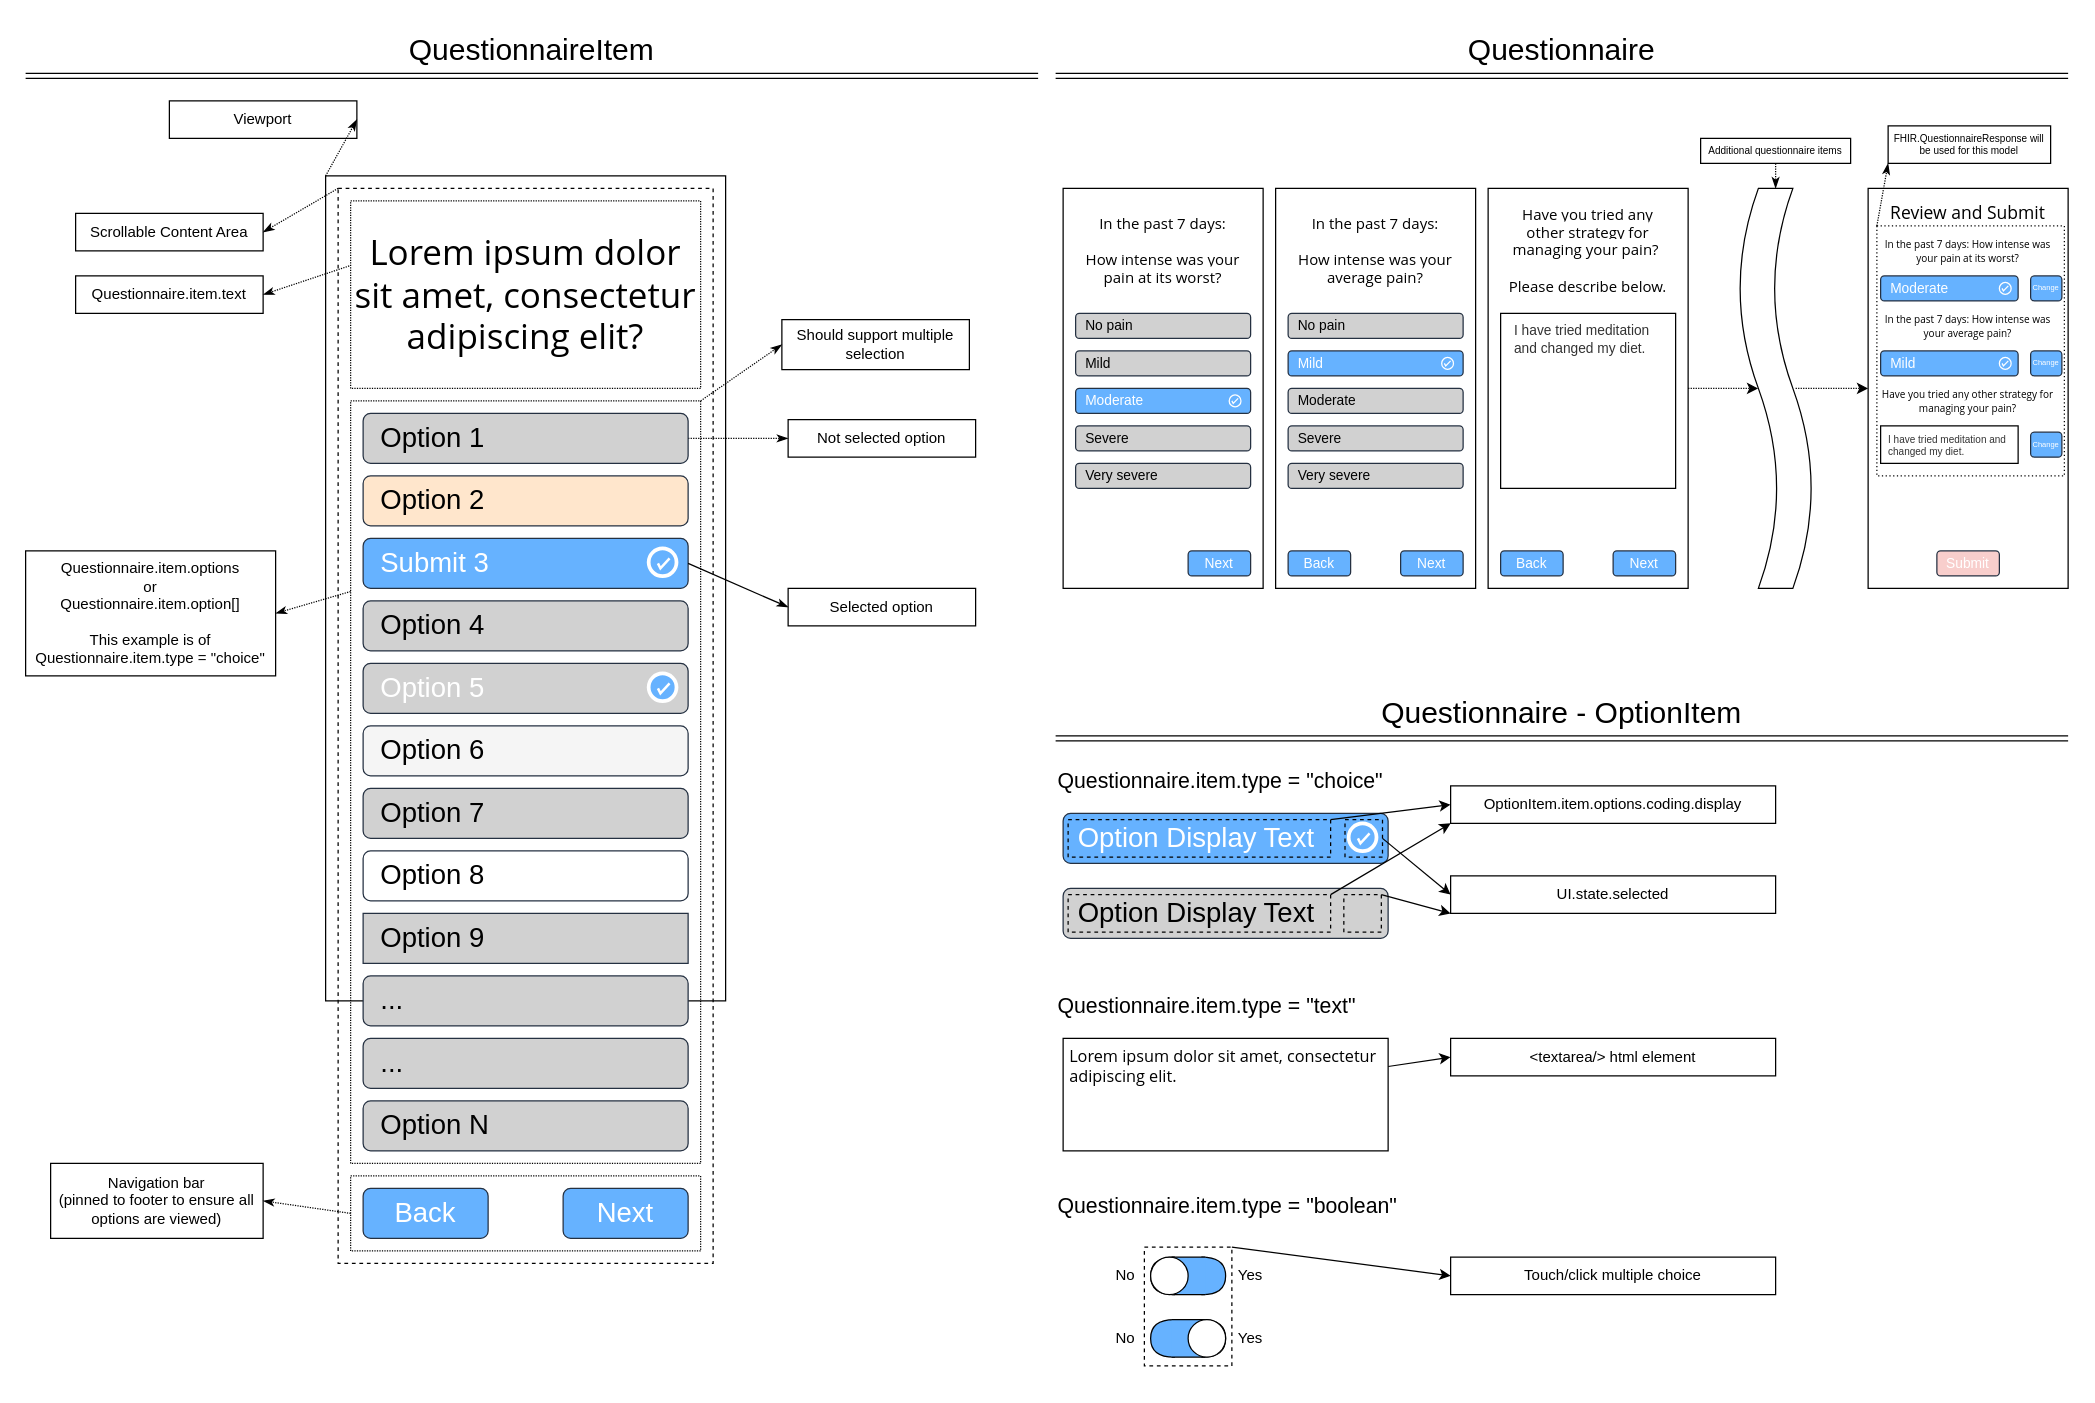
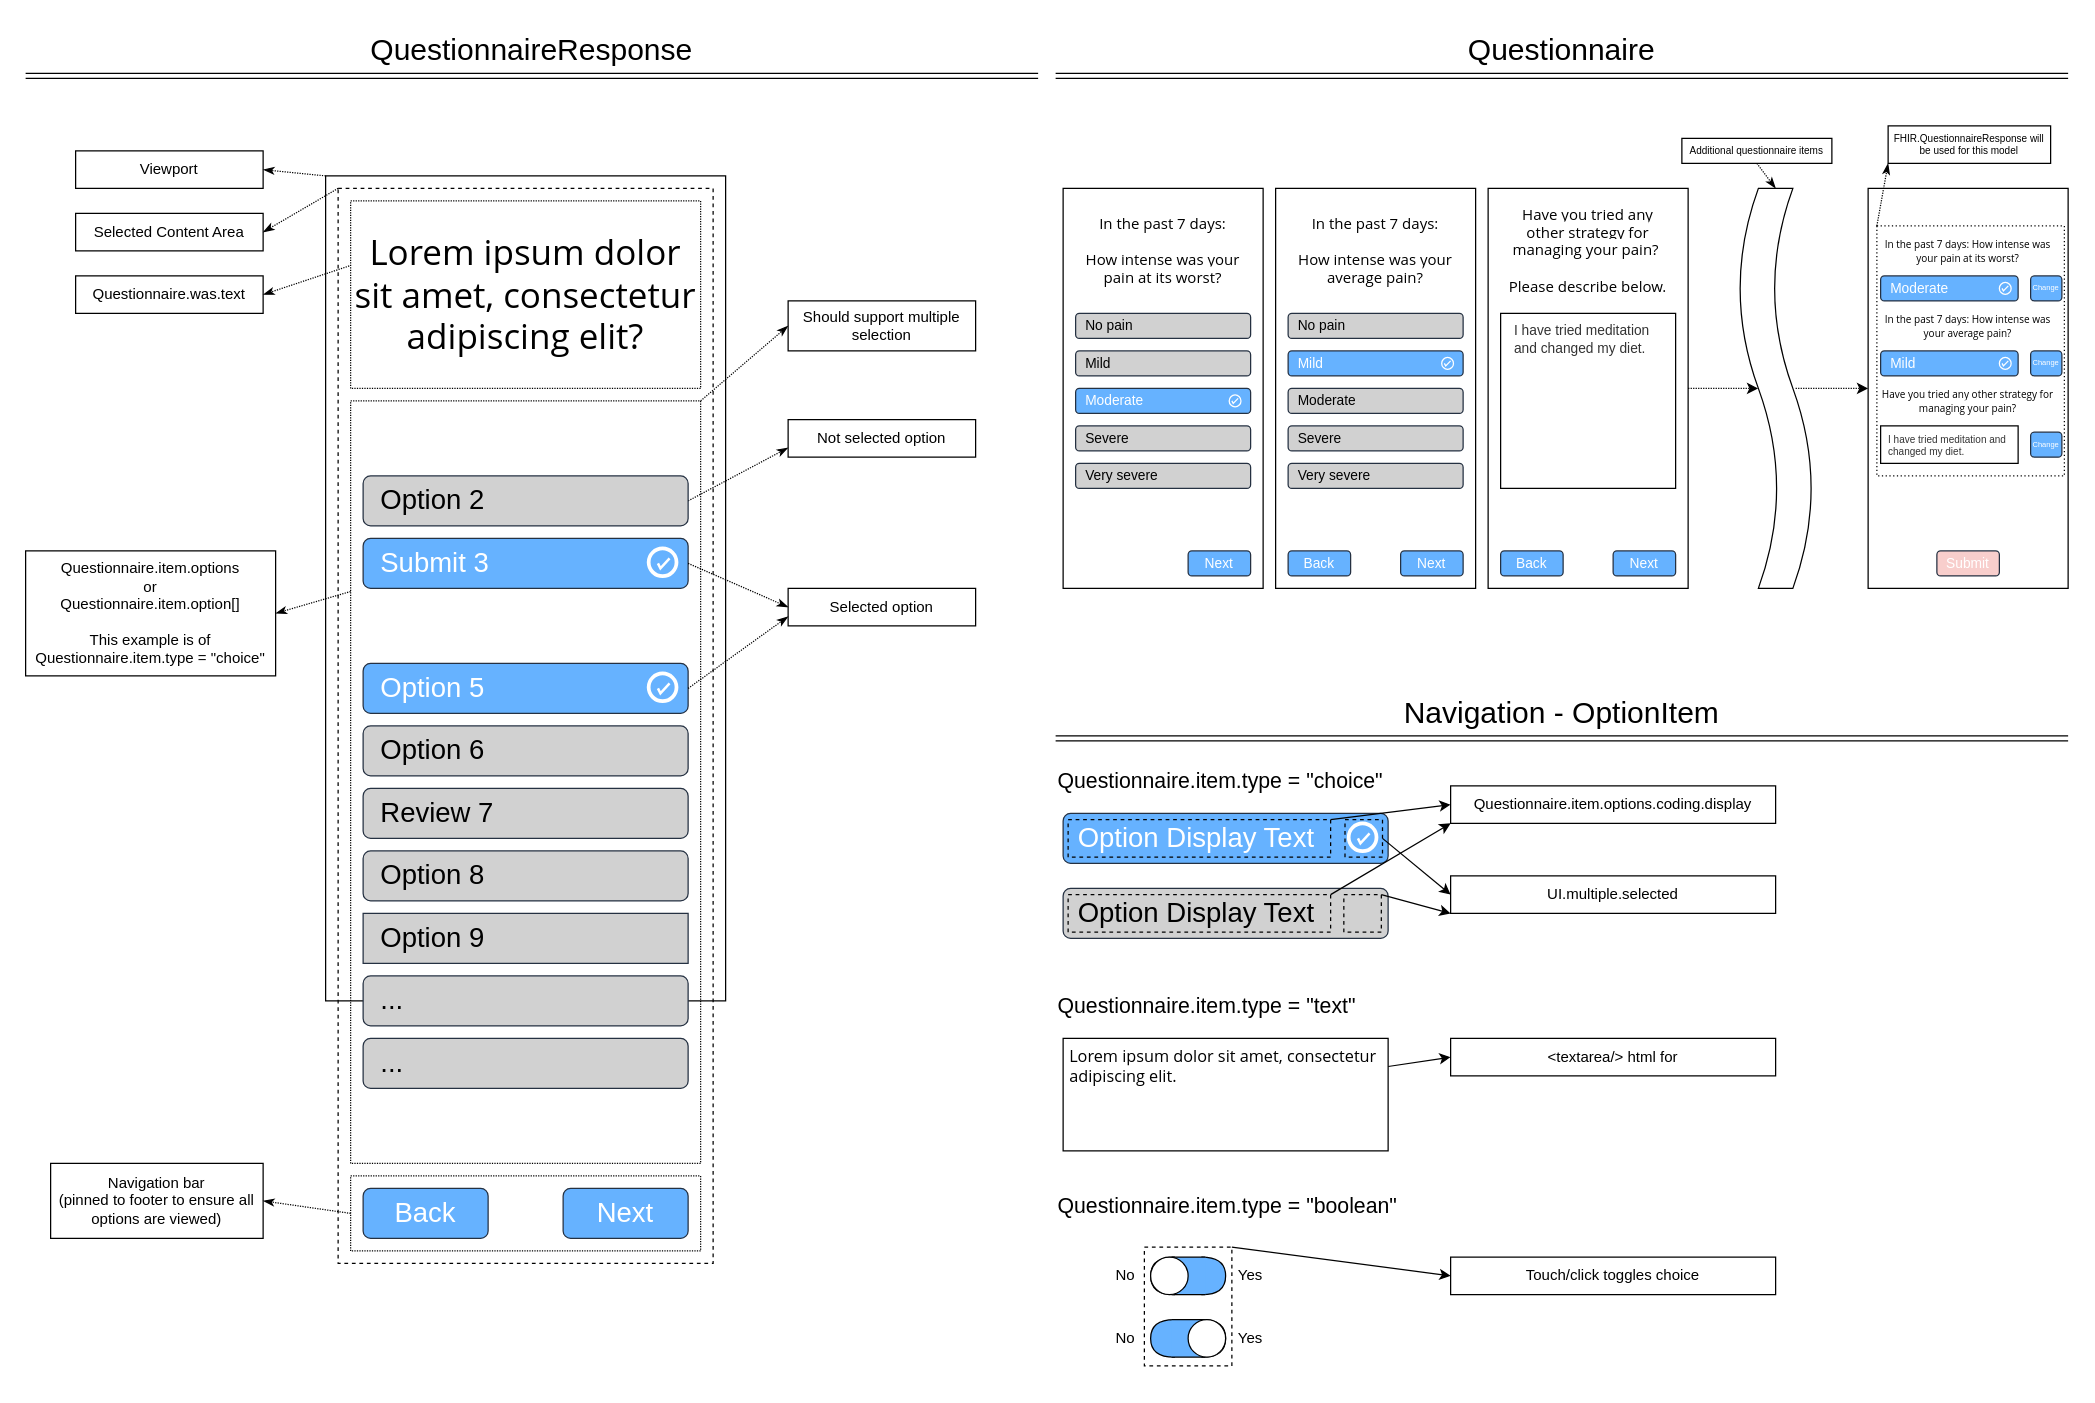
(532, 51) -> (532, 51)
(263, 119) -> (169, 169)
(1776, 151) -> (1757, 151)
(1968, 213) -> none
(169, 232) -> (169, 232)
(169, 294) -> (169, 294)
(876, 344) -> (882, 326)
(526, 438) -> none
(734, 438) -> none
none -> (734, 476)
(526, 501) -> (526, 501)
(734, 583) -> (734, 583)
(526, 626) -> none
none -> (734, 655)
(526, 688) -> (526, 688)
(1562, 713) -> (1562, 713)
(526, 751) -> (526, 751)
(1613, 804) -> (1613, 804)
(395, 813) -> (395, 813)
(526, 876) -> (526, 876)
(1613, 894) -> (1613, 894)
(1613, 1057) -> (1613, 1057)
(526, 1126) -> none
(1613, 1276) -> (1613, 1276)
